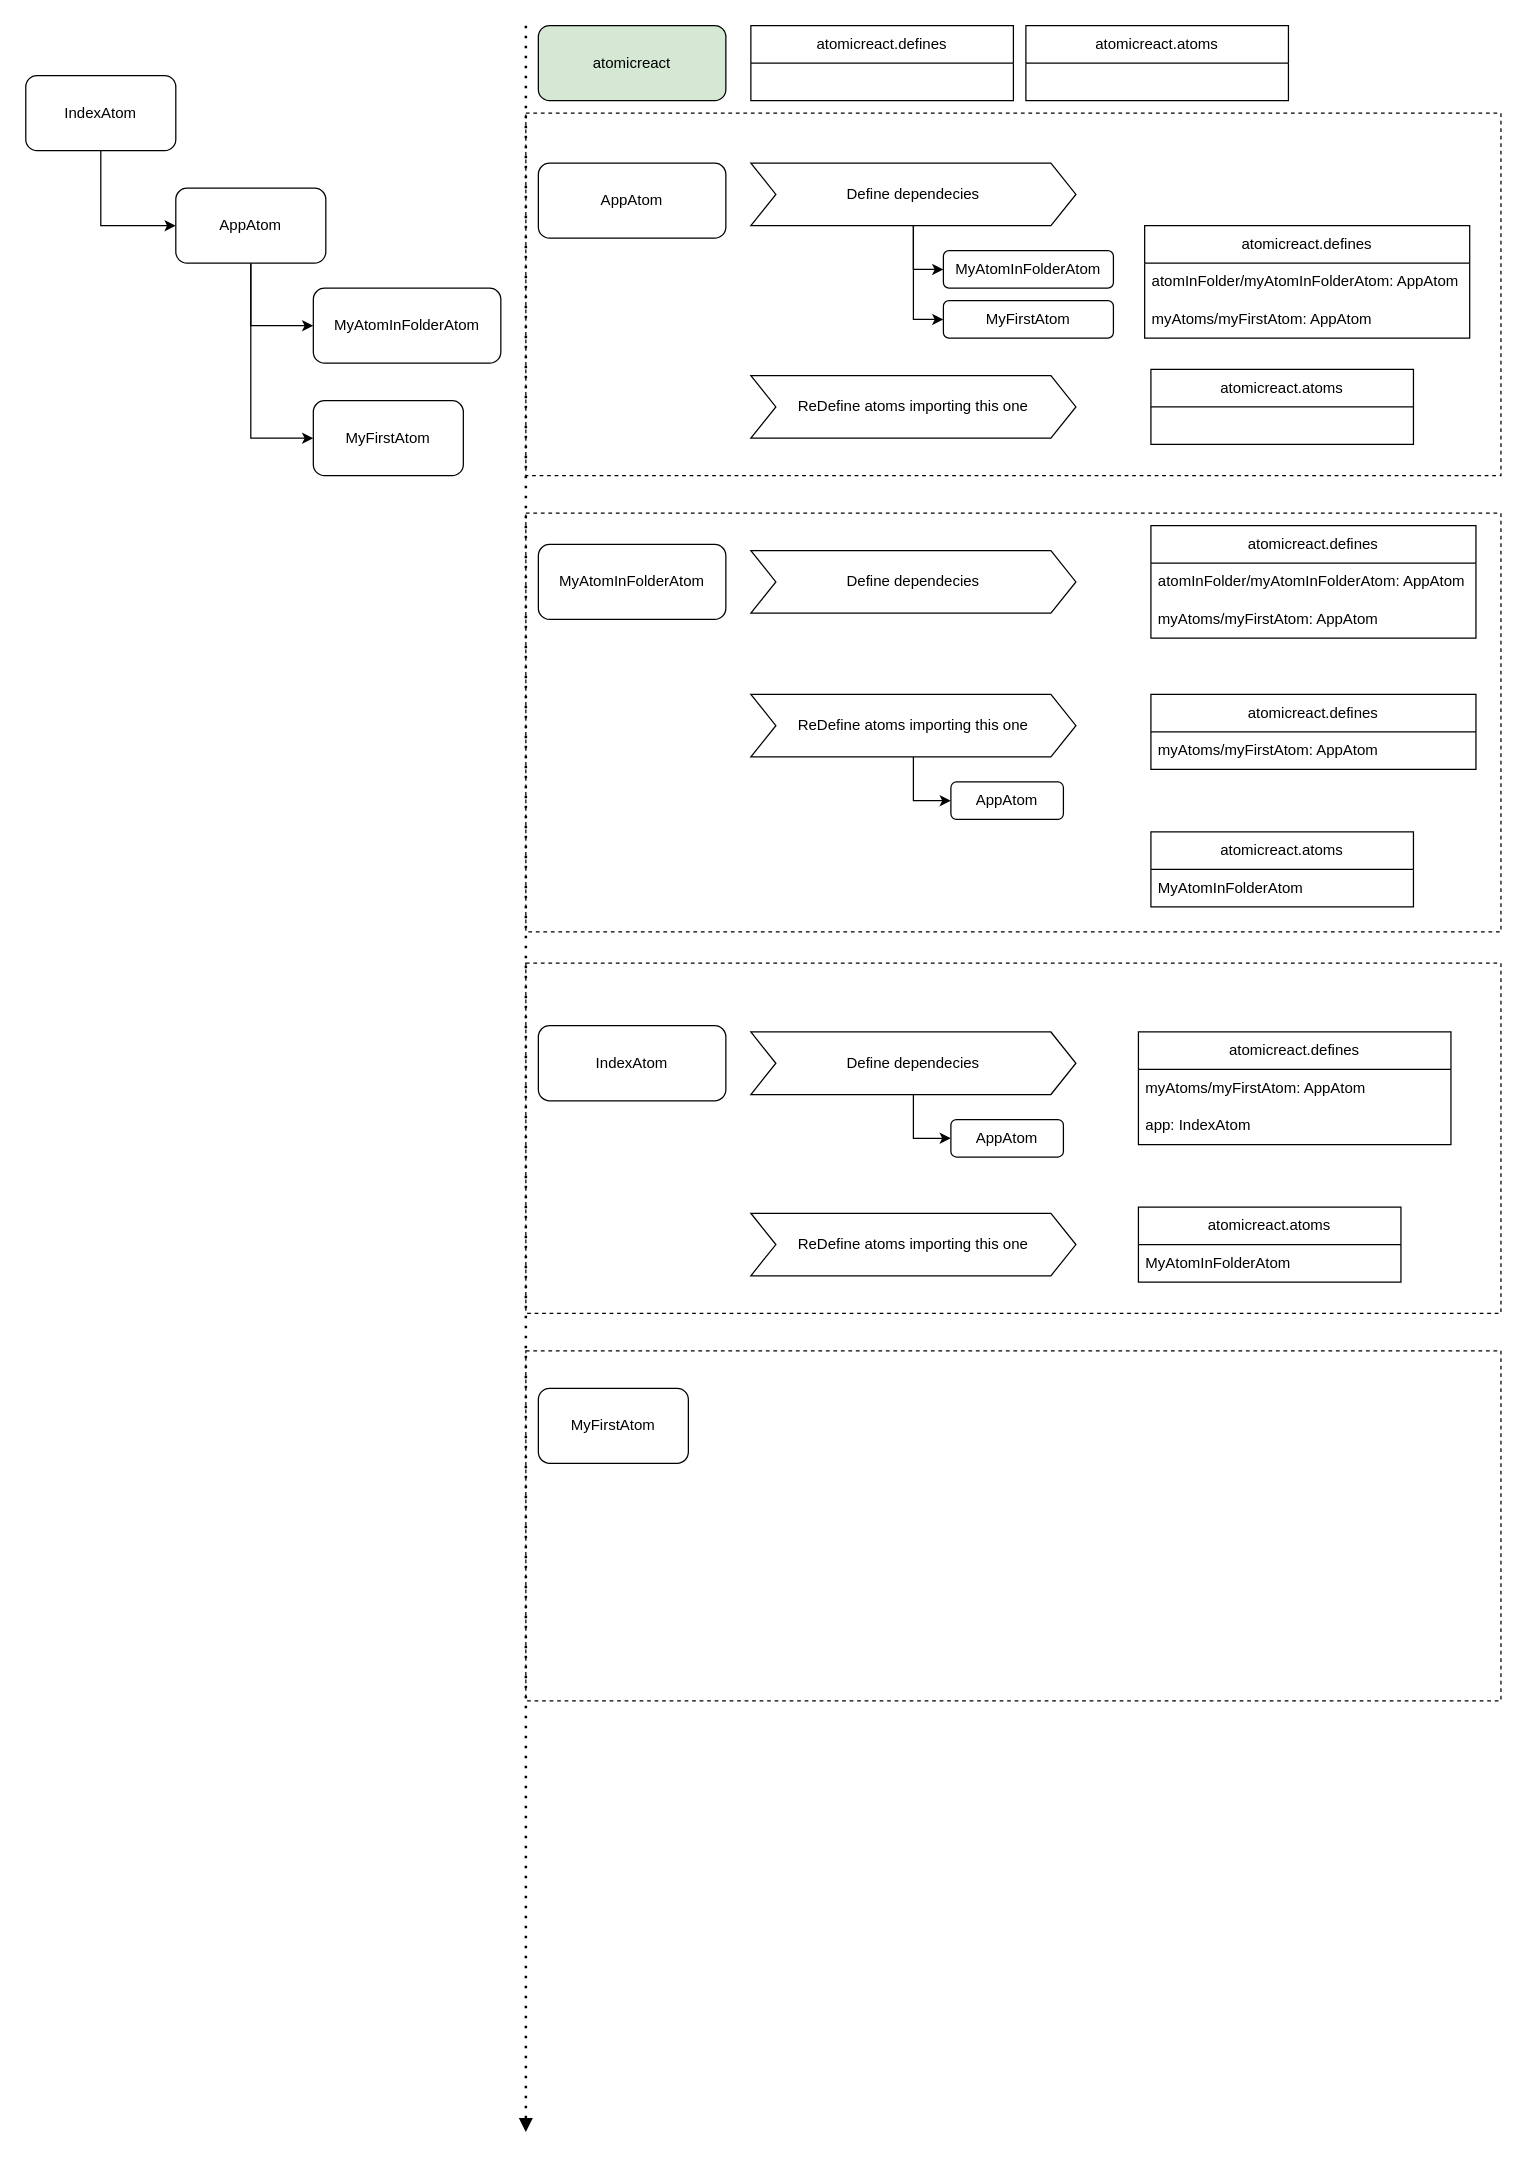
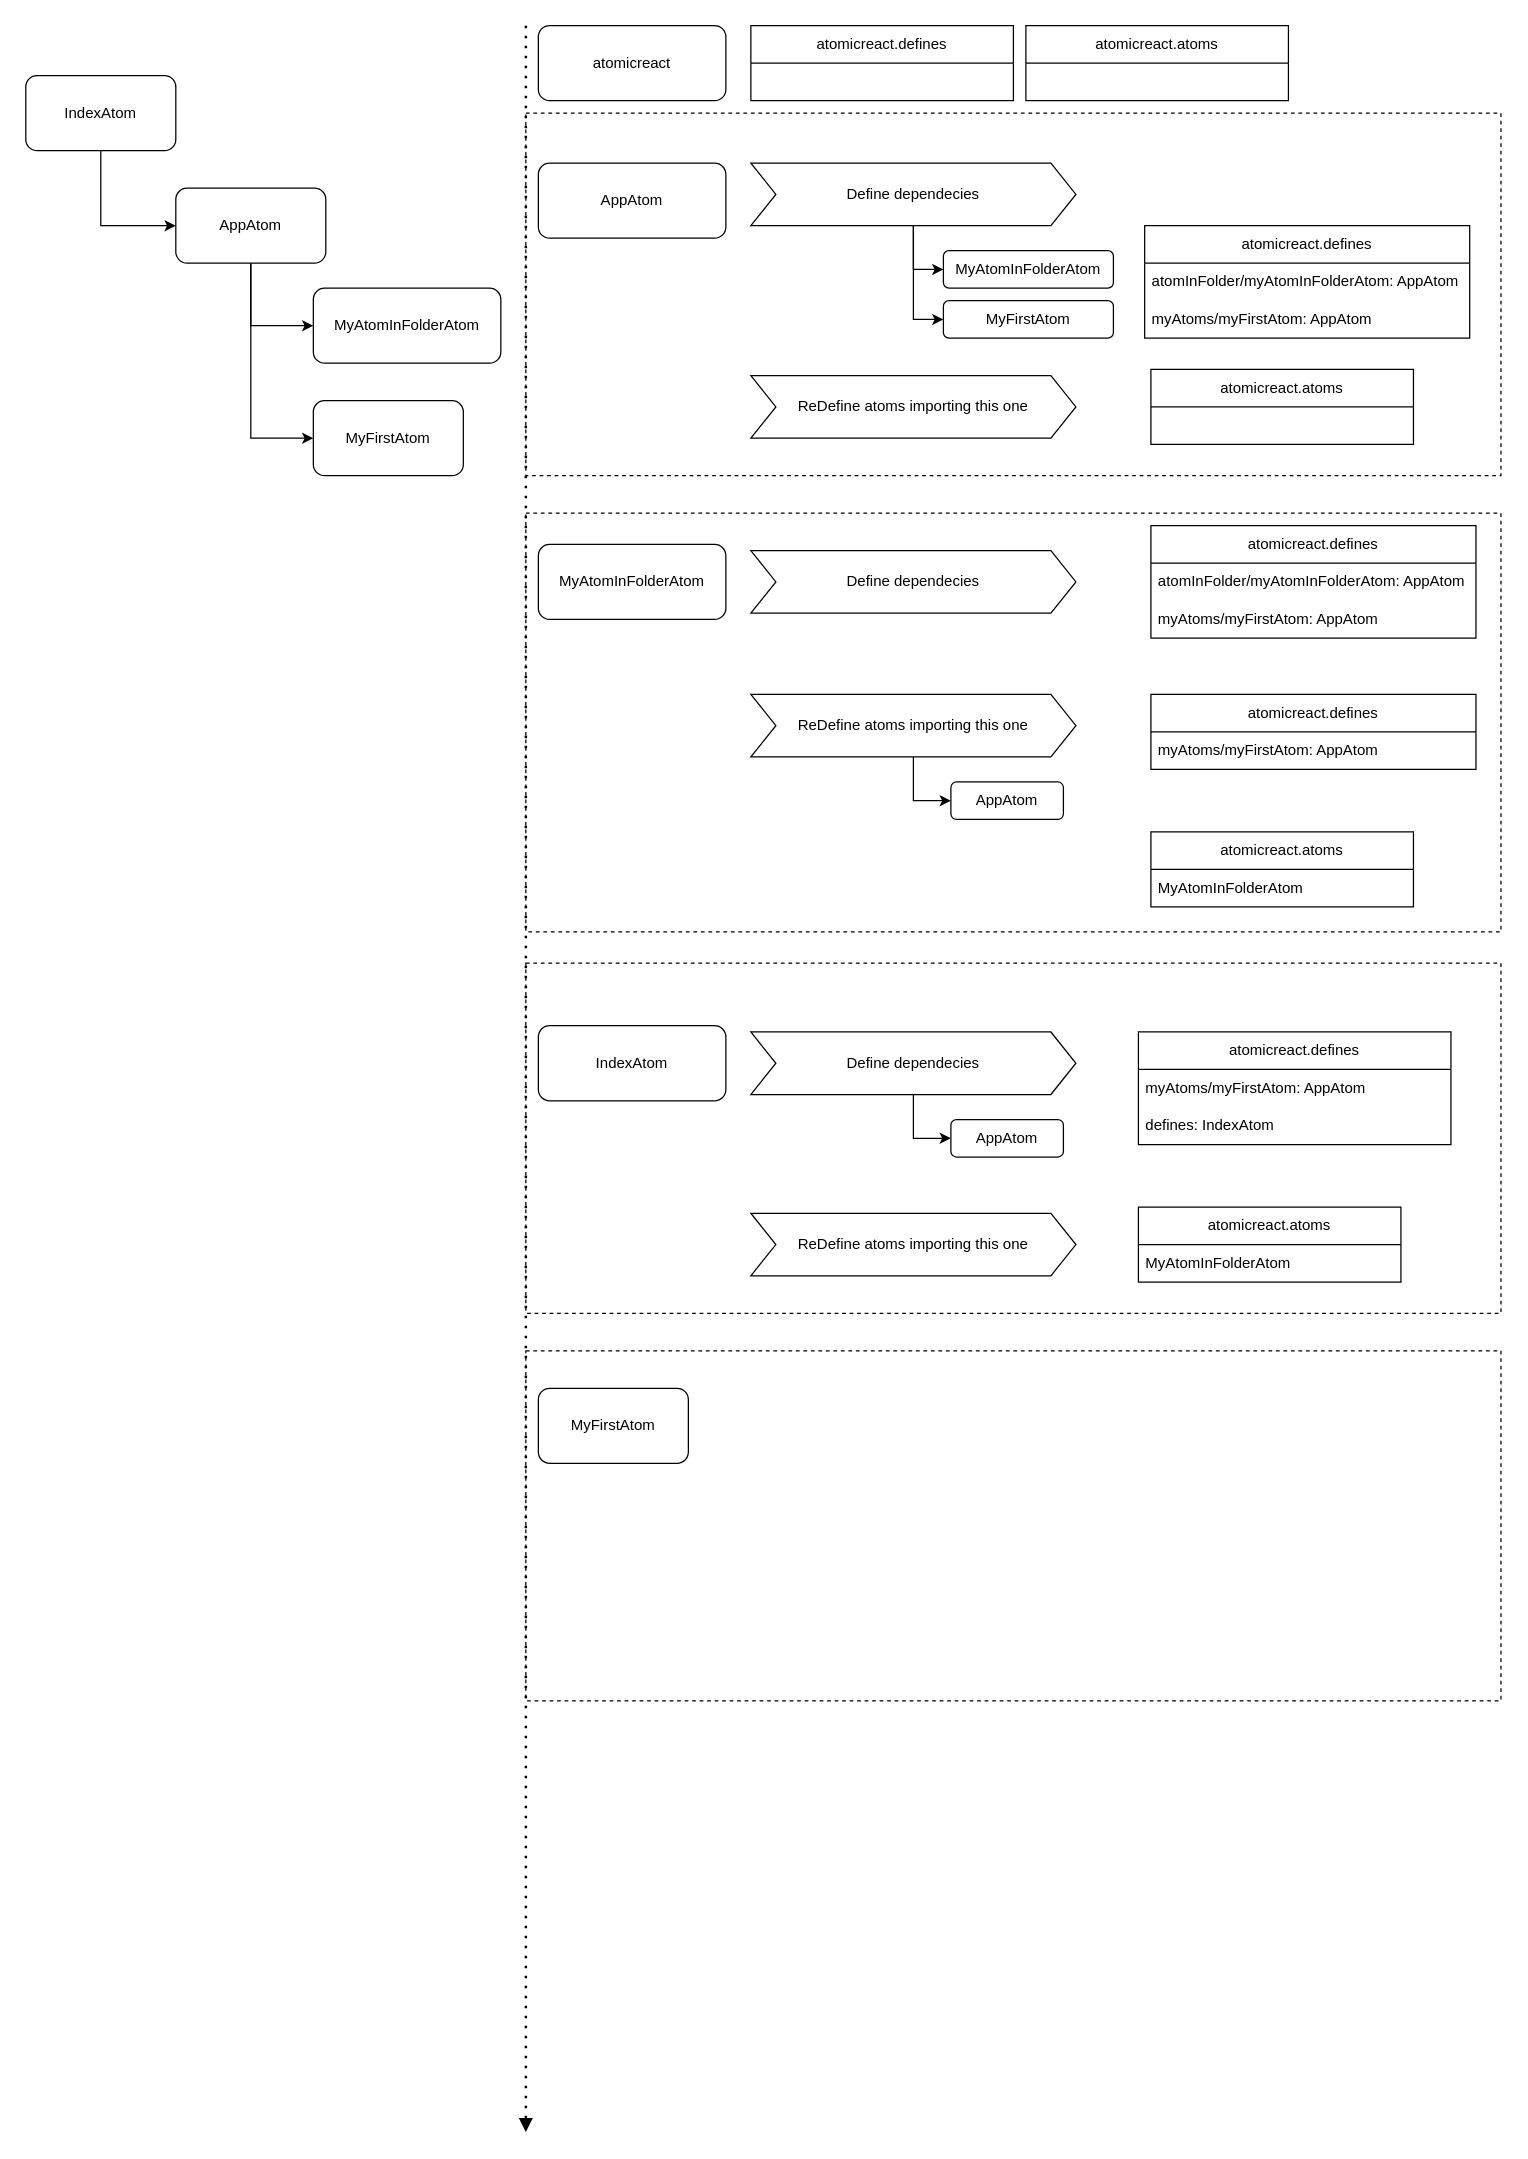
(632, 63) -> (632, 63)
(1201, 1126) -> (1215, 1126)
